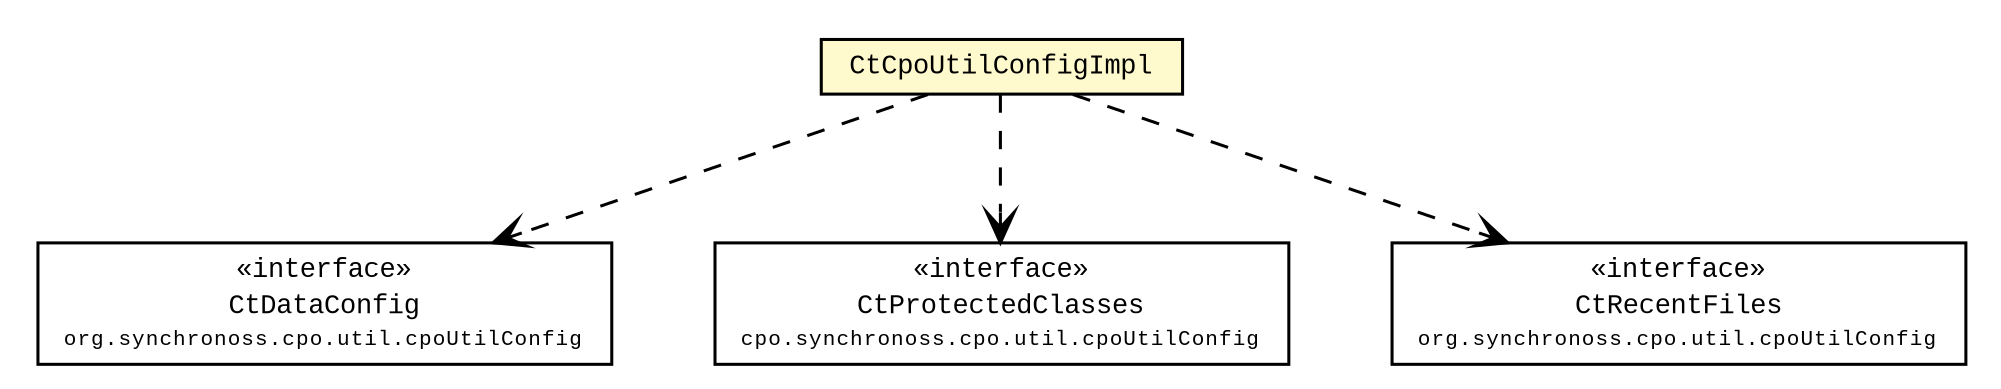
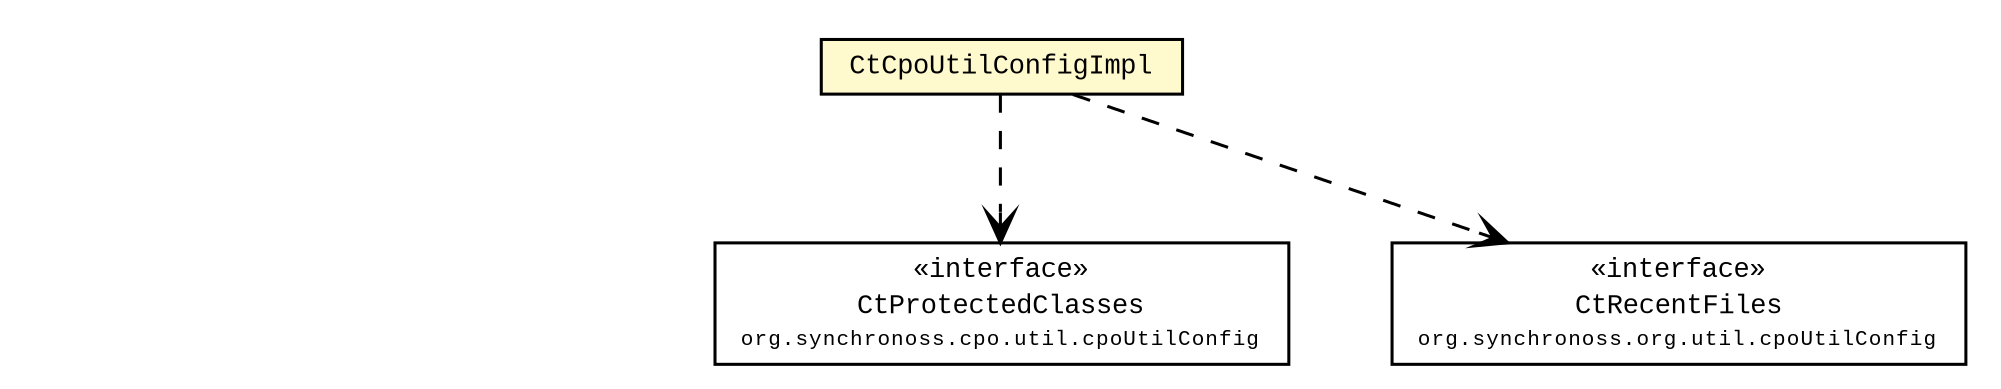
(323, 304) -> none
(1002, 339) -> (1002, 339)
(1679, 339) -> (1679, 339)
